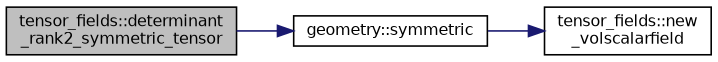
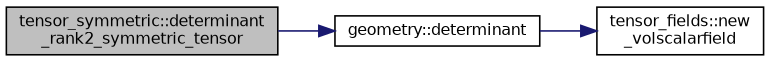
(121, 31) -> (142, 31)
(391, 31) -> (437, 31)
